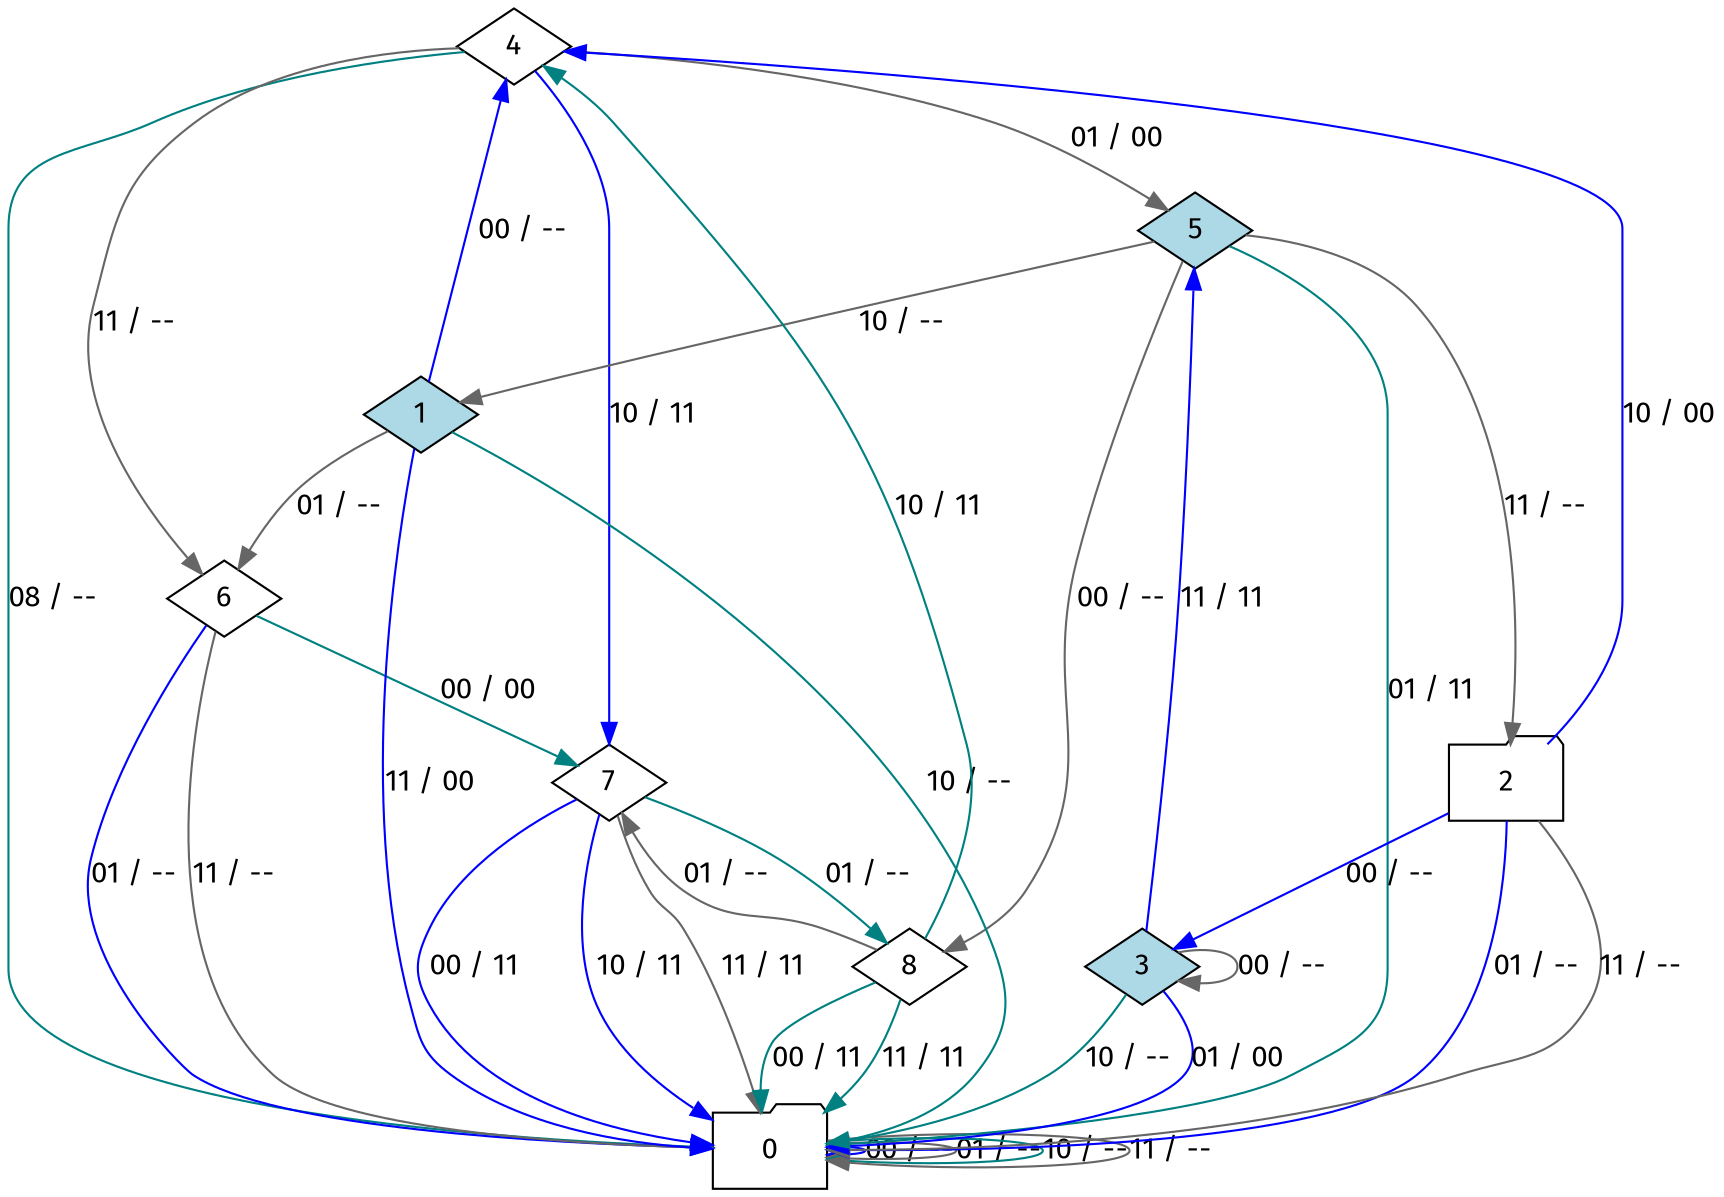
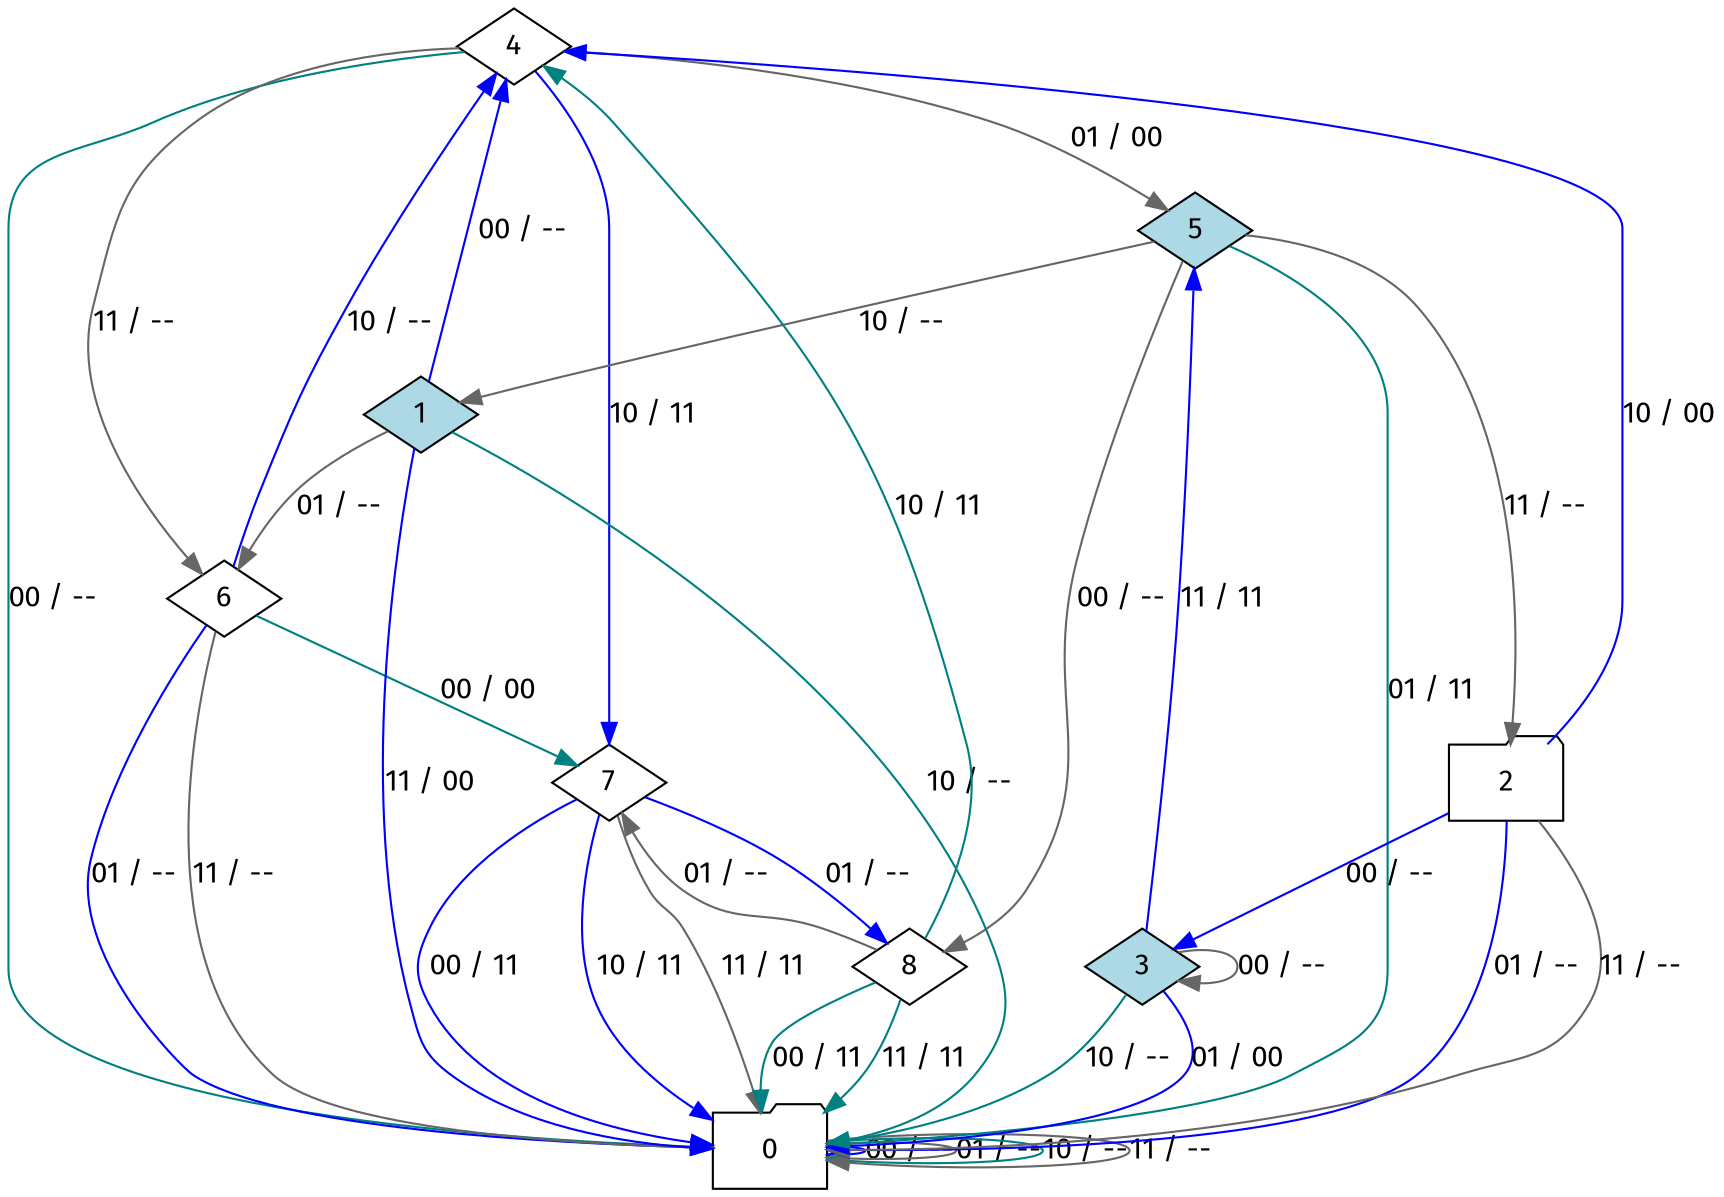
none -> (340, 319)
(54, 599) -> (54, 599)
(765, 851) -> (765, 851)
